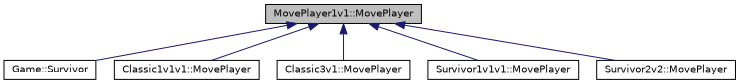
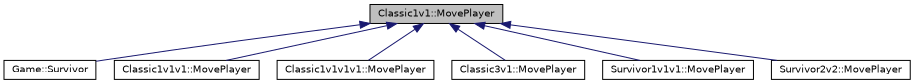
(344, 14) -> (436, 14)
none -> (356, 70)
